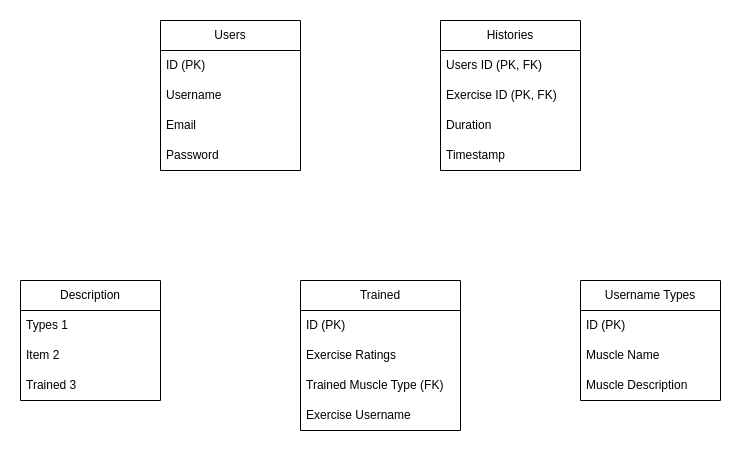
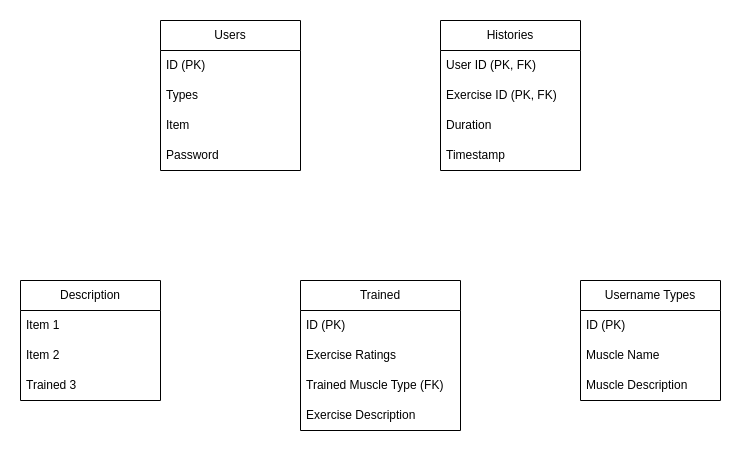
(497, 66) -> (494, 66)
(193, 96) -> (183, 96)
(180, 126) -> (180, 126)
(48, 326) -> (45, 326)
(361, 416) -> (367, 416)
